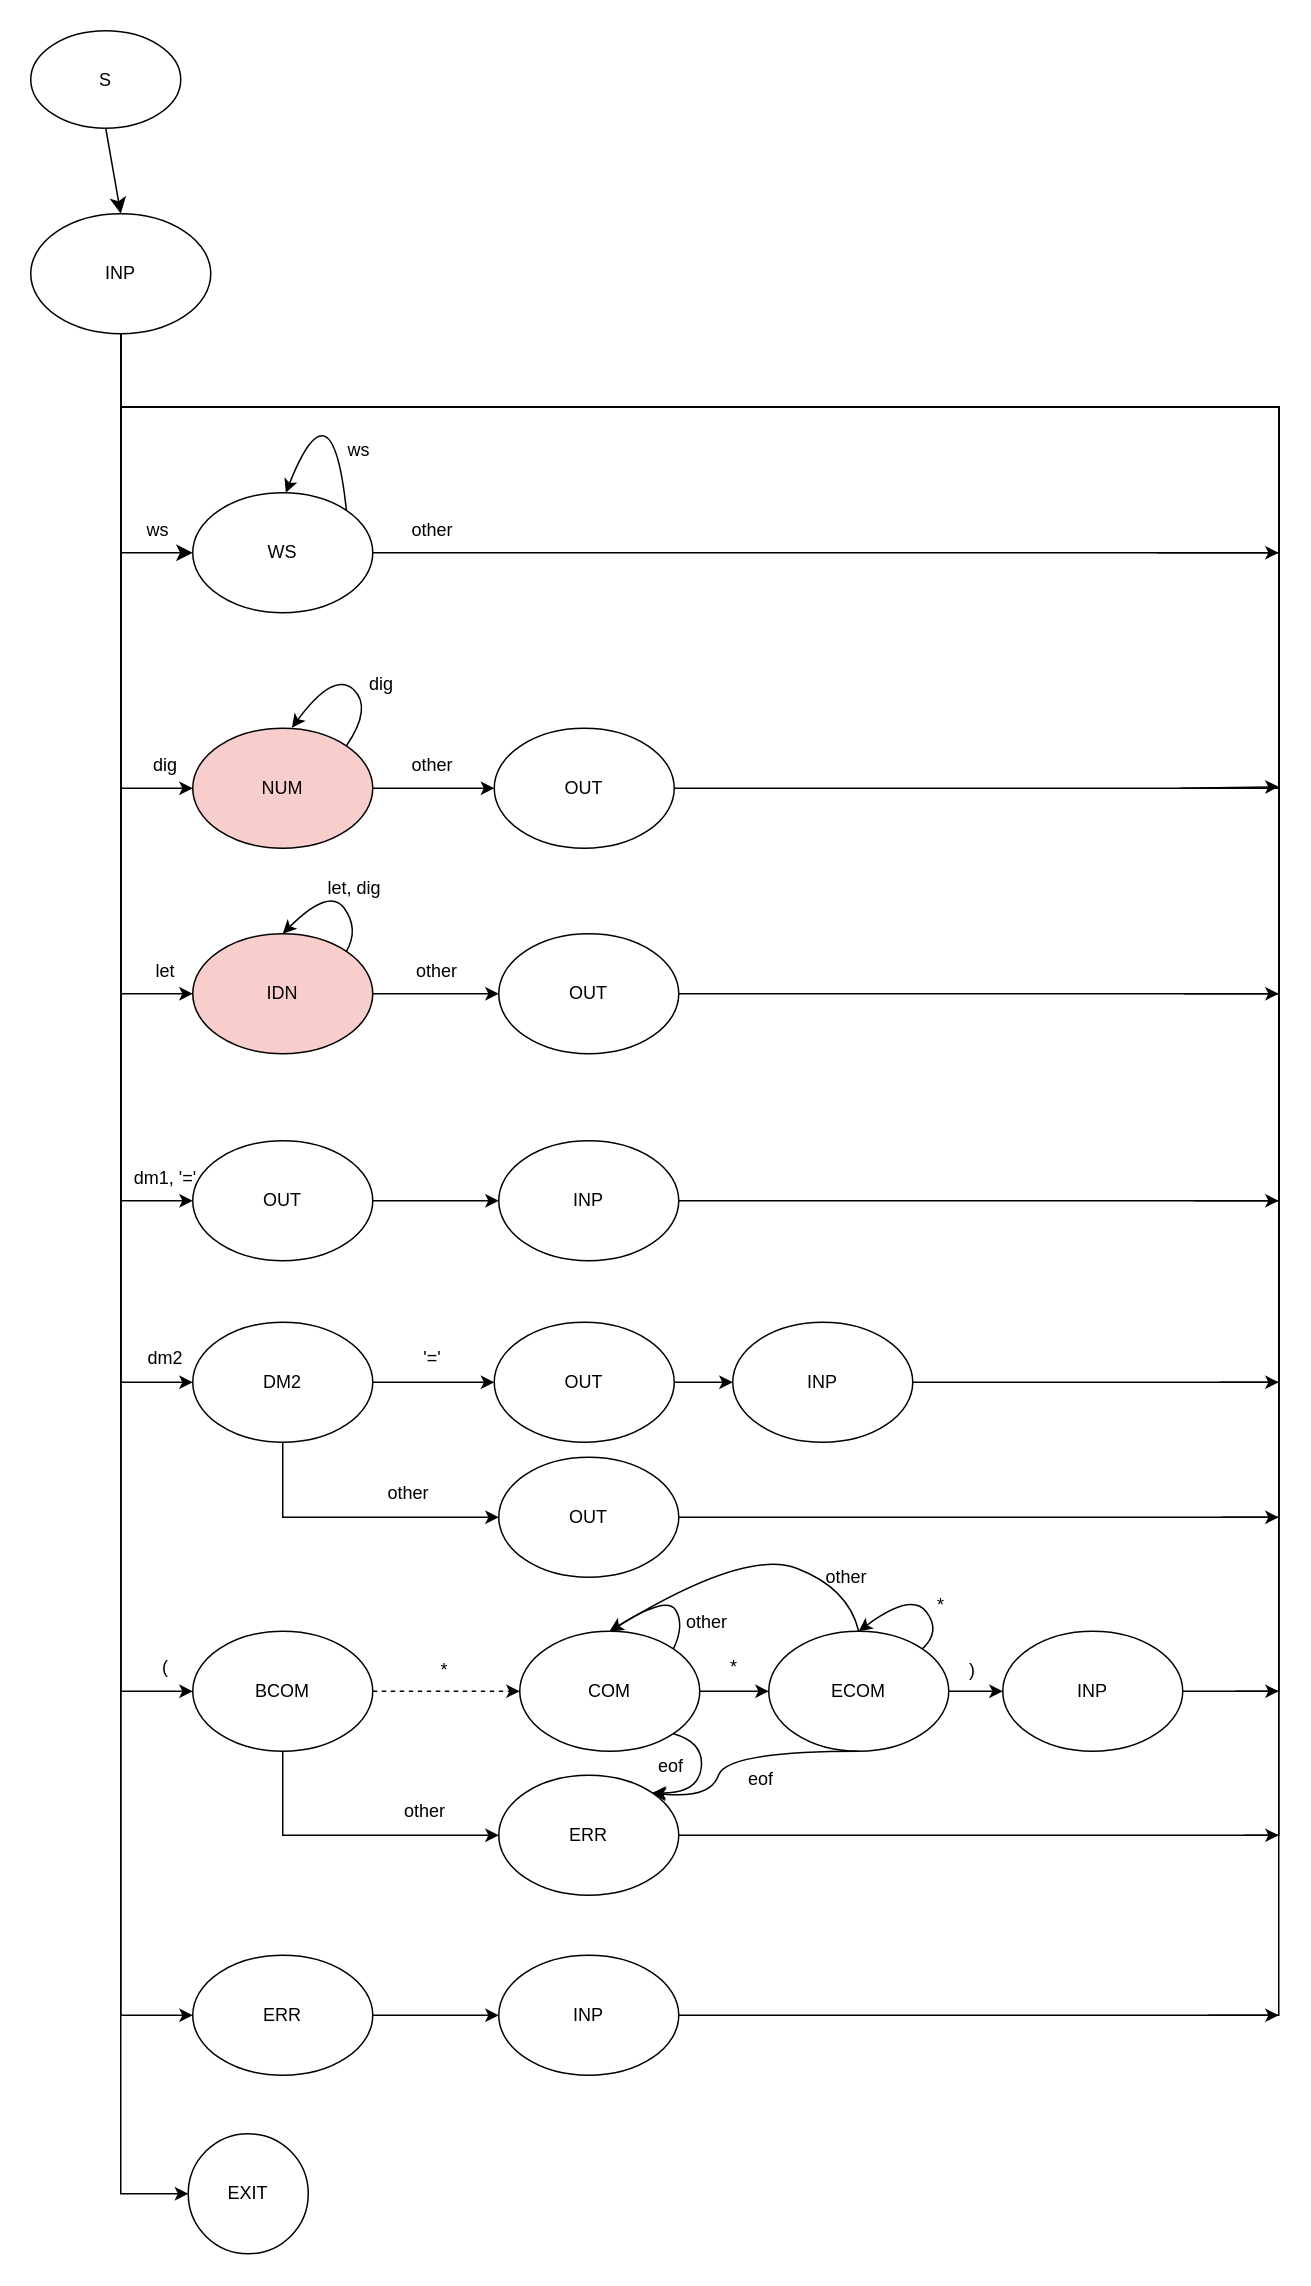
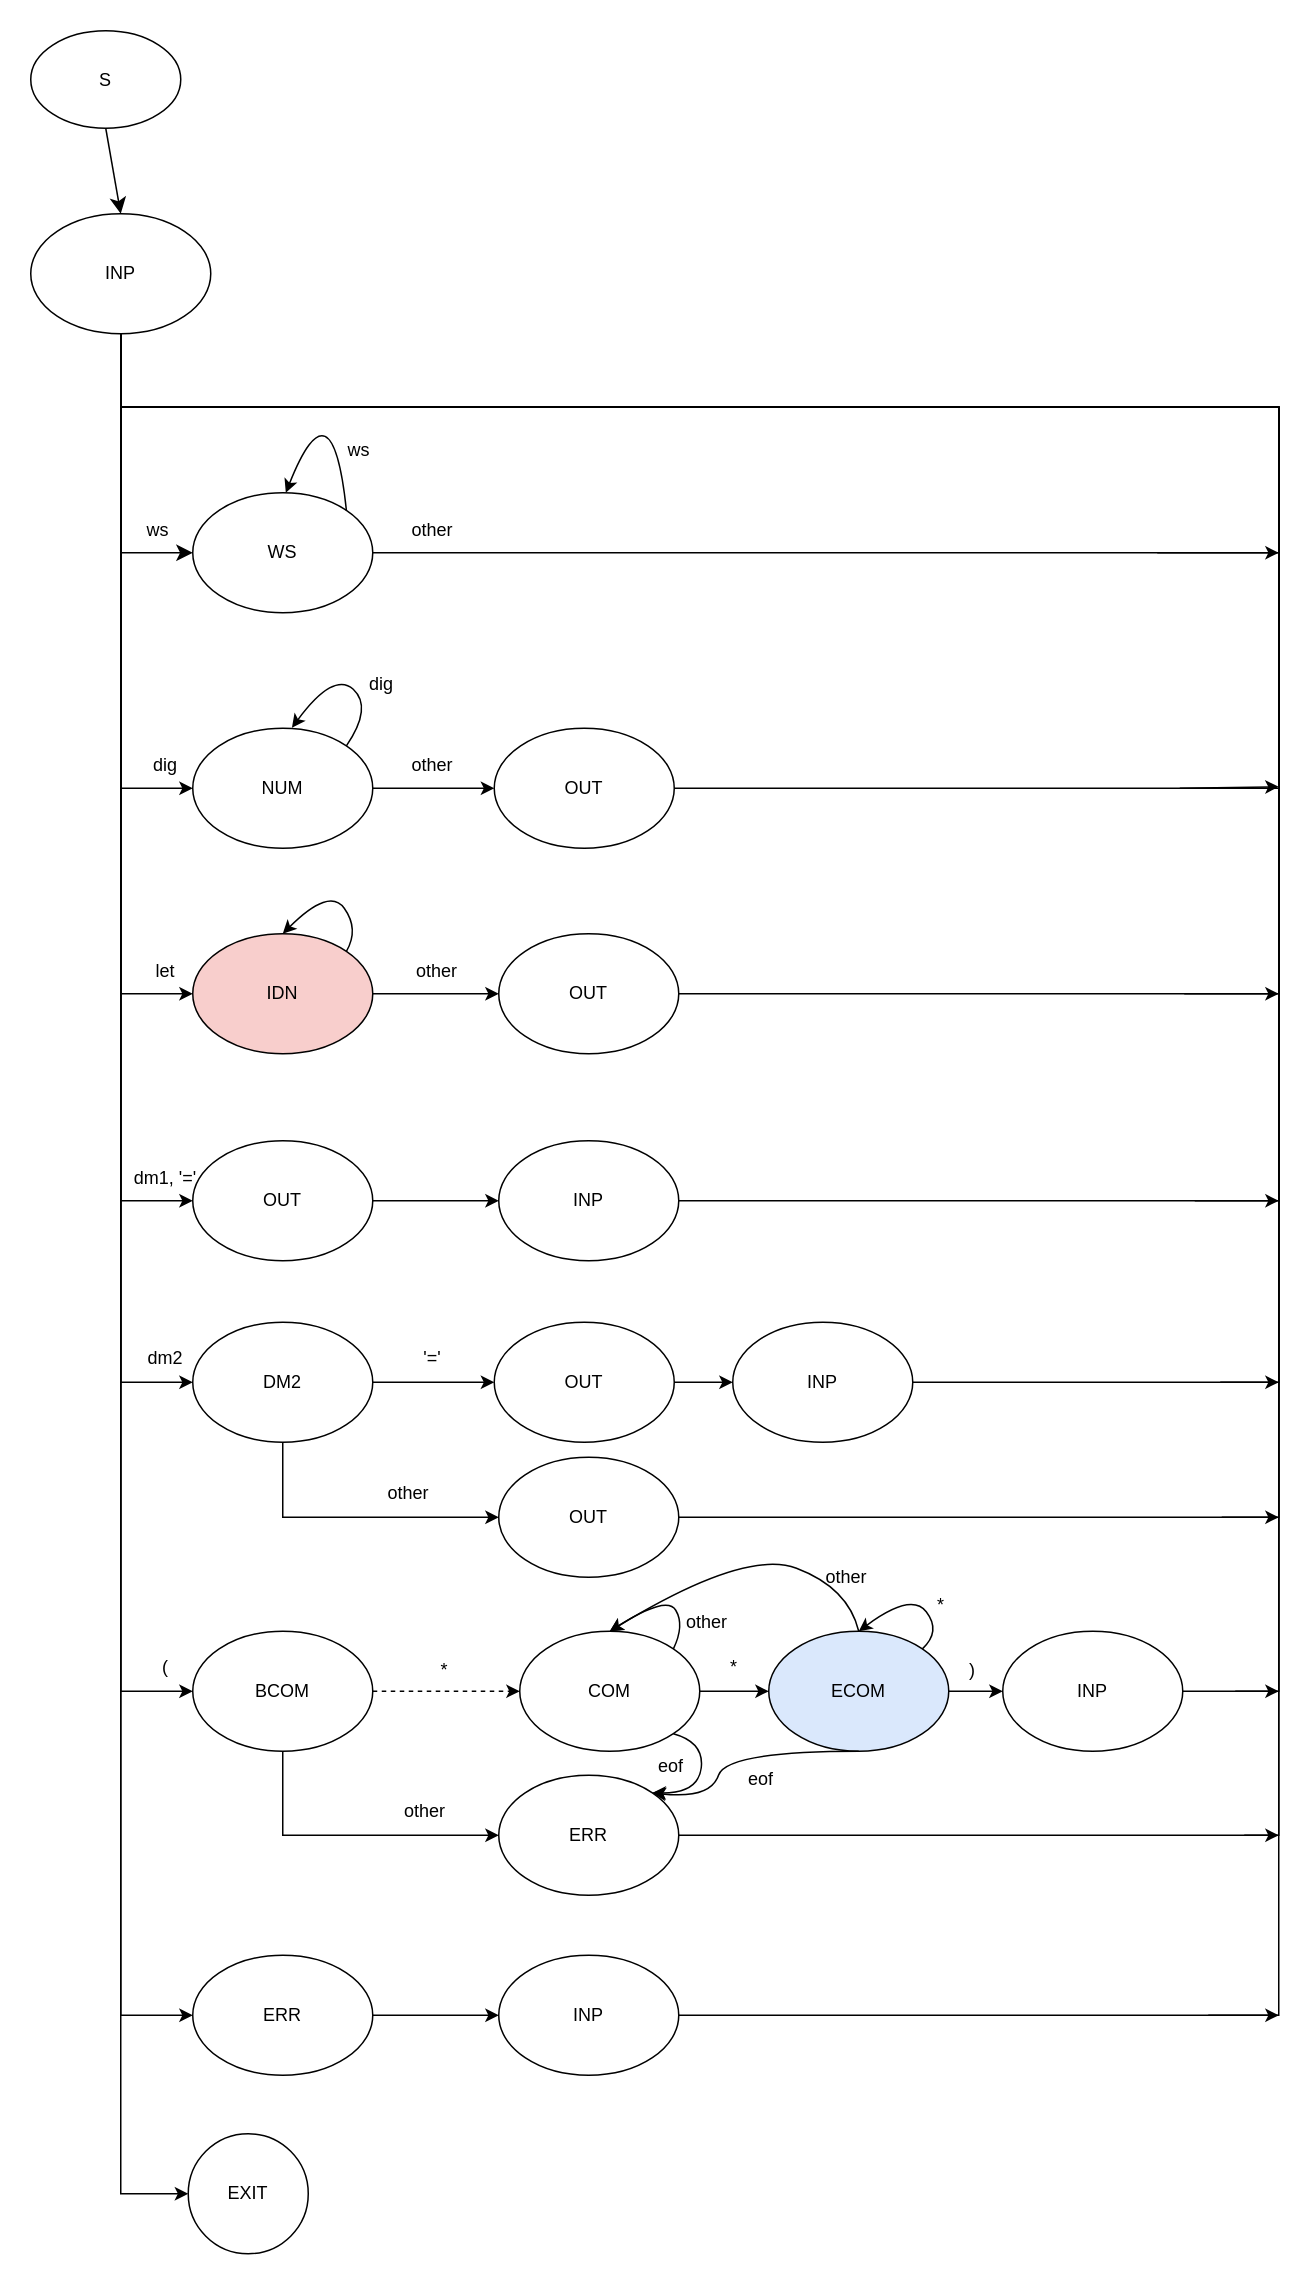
(283, 788) -> (283, 788)
(355, 888) -> none
(859, 1691) -> (859, 1691)
